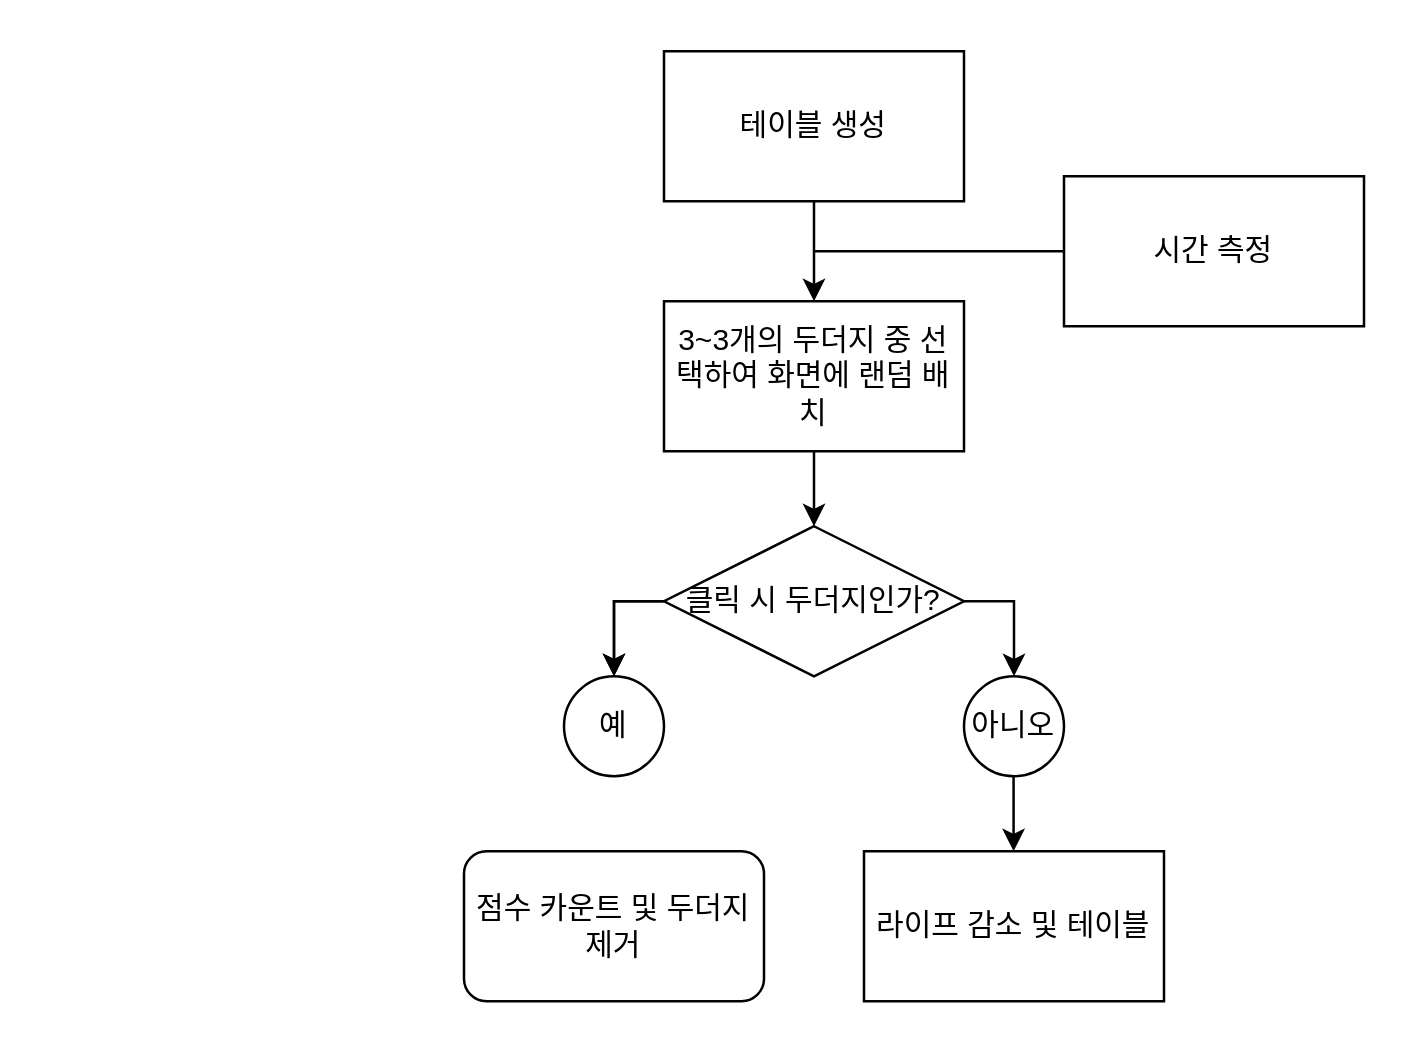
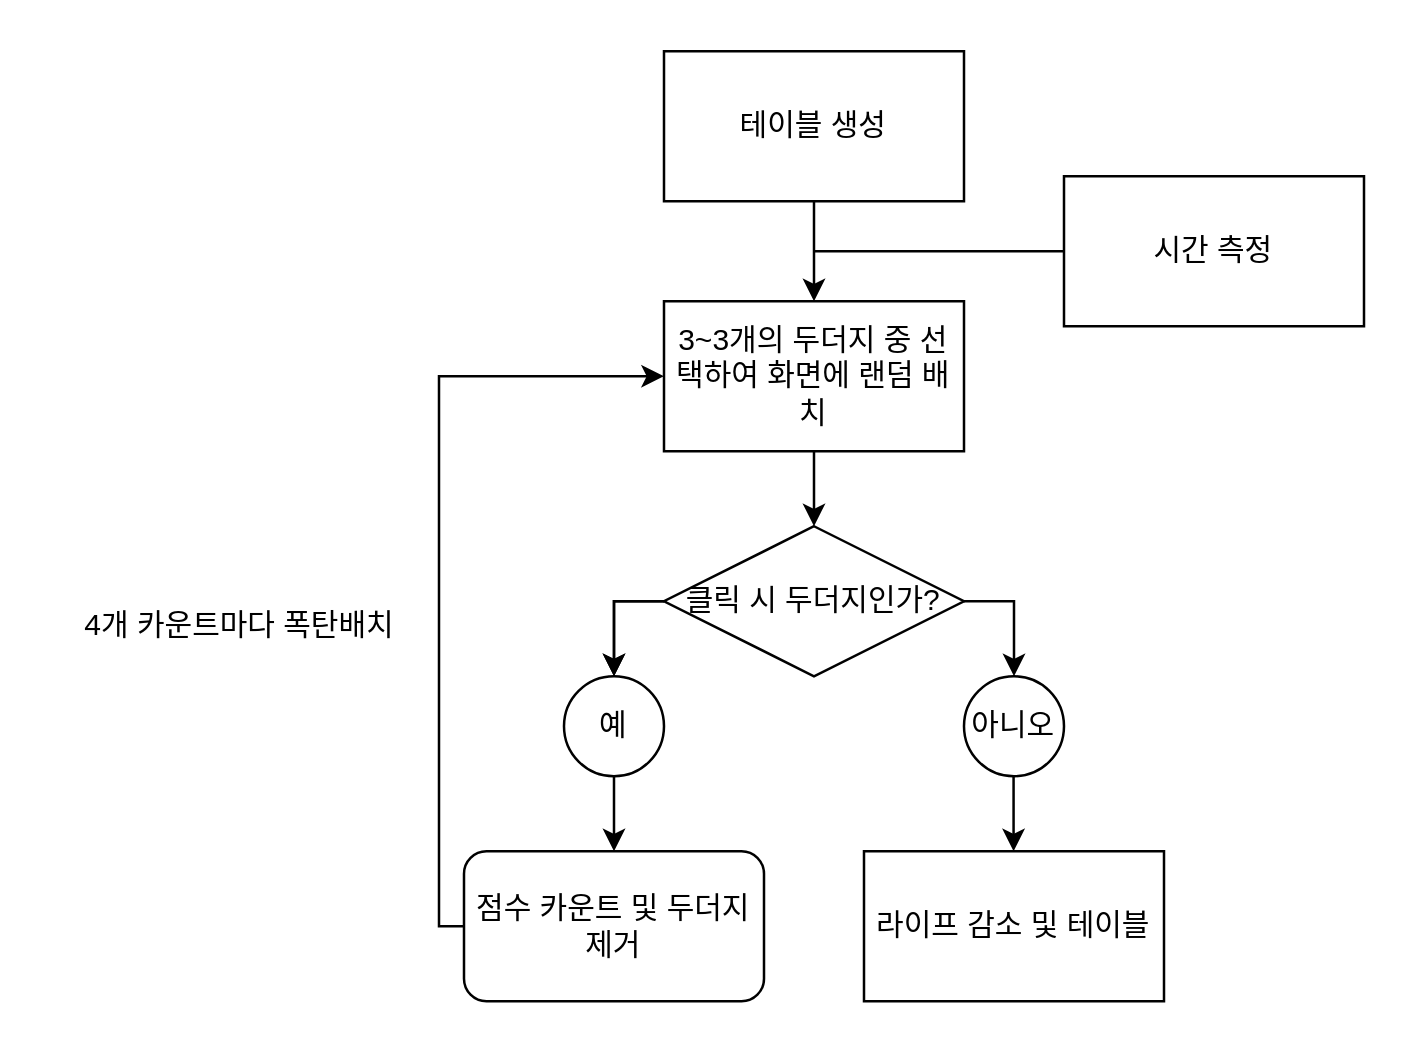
none -> (439, 559)
none -> (239, 626)
none -> (614, 822)
